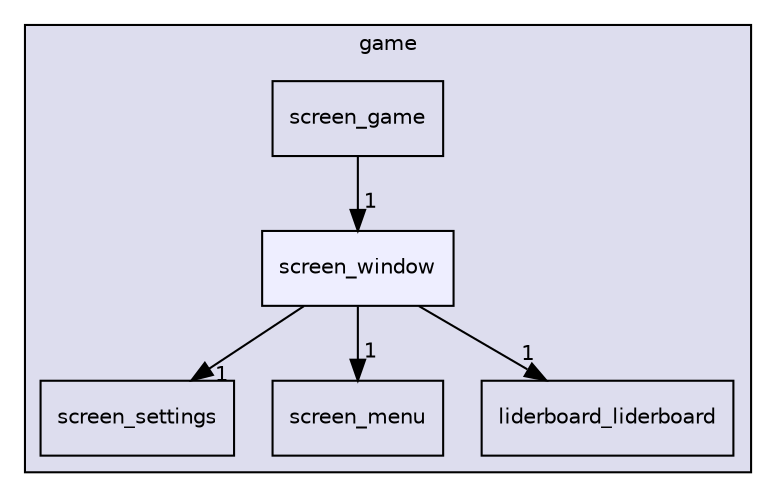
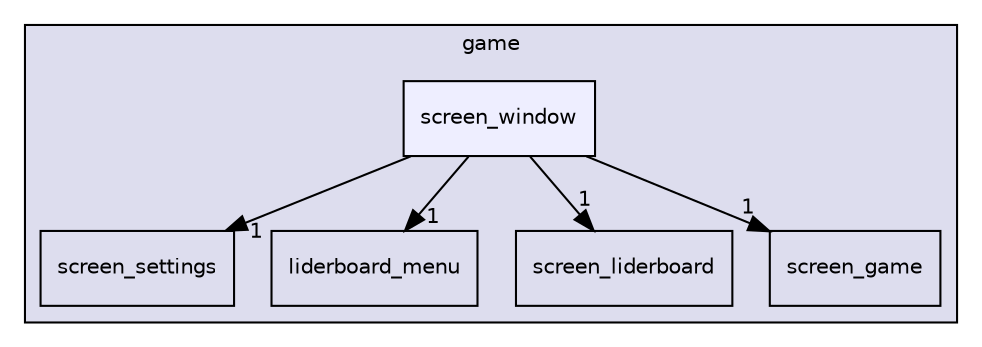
(358, 183) -> (668, 190)
(358, 418) -> (374, 268)
(608, 418) -> (624, 268)
